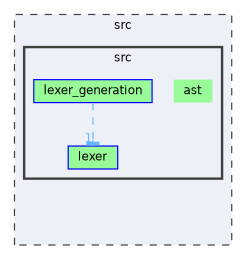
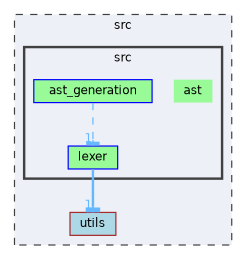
(93, 91) -> (93, 91)
none -> (93, 224)
